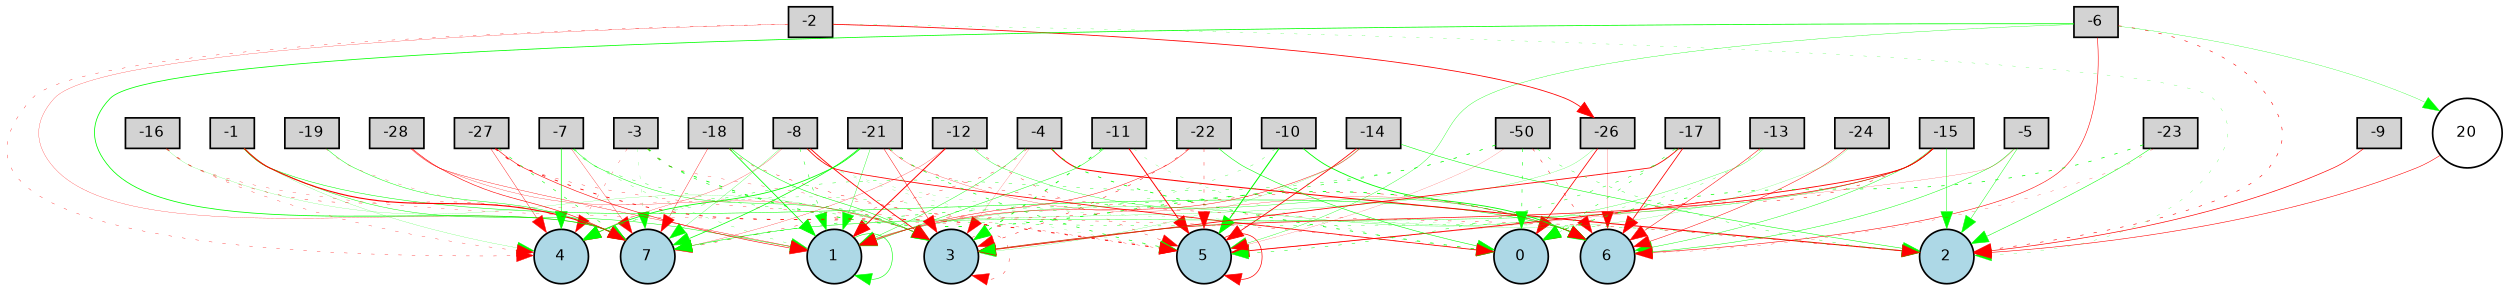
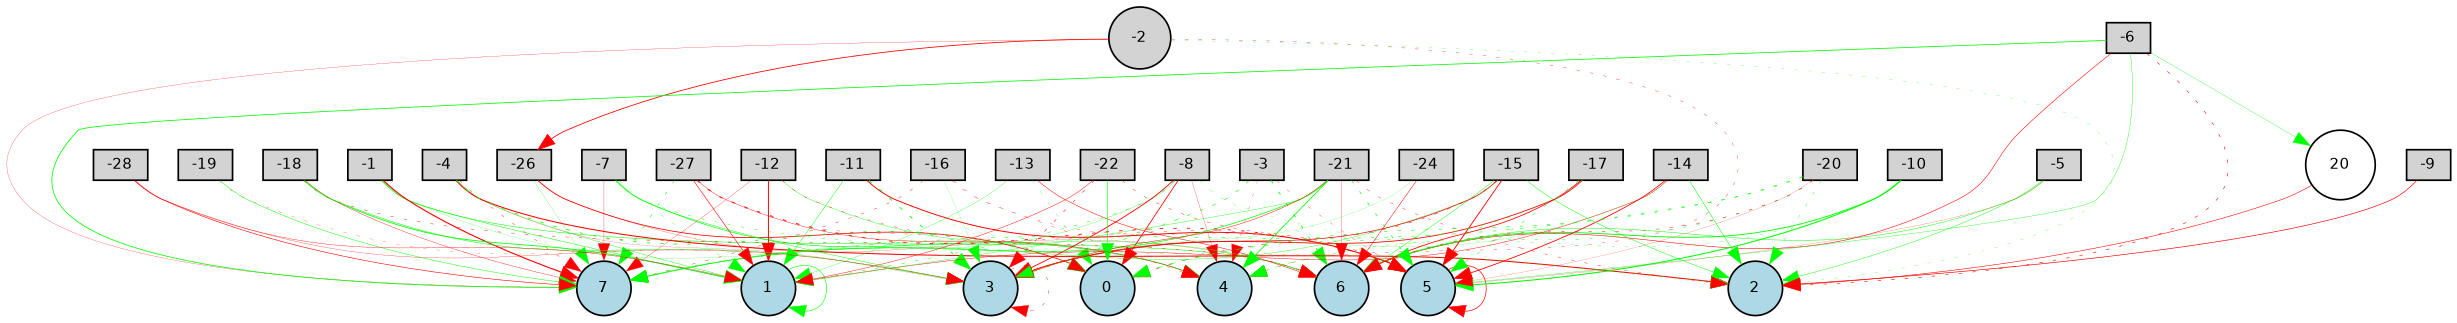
(811, 22) -> (1140, 38)
(1523, 133) -> (1830, 165)
(2171, 133) -> none
